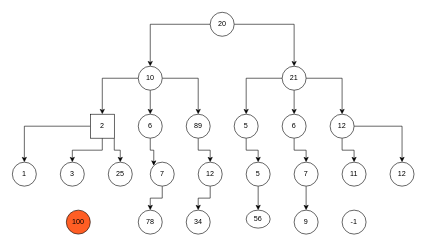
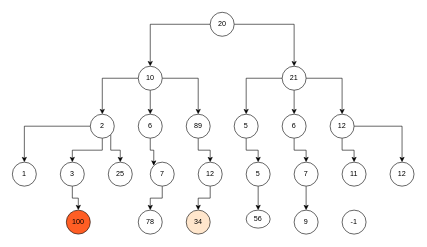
(102, 126) -> (102, 126)
none -> (72, 197)
(198, 222) -> (198, 222)
